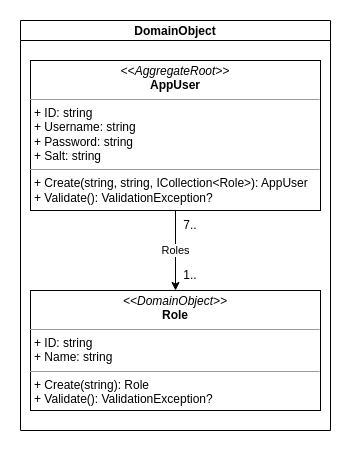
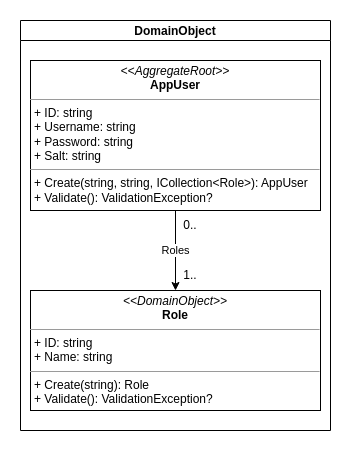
(191, 226) -> (191, 226)
